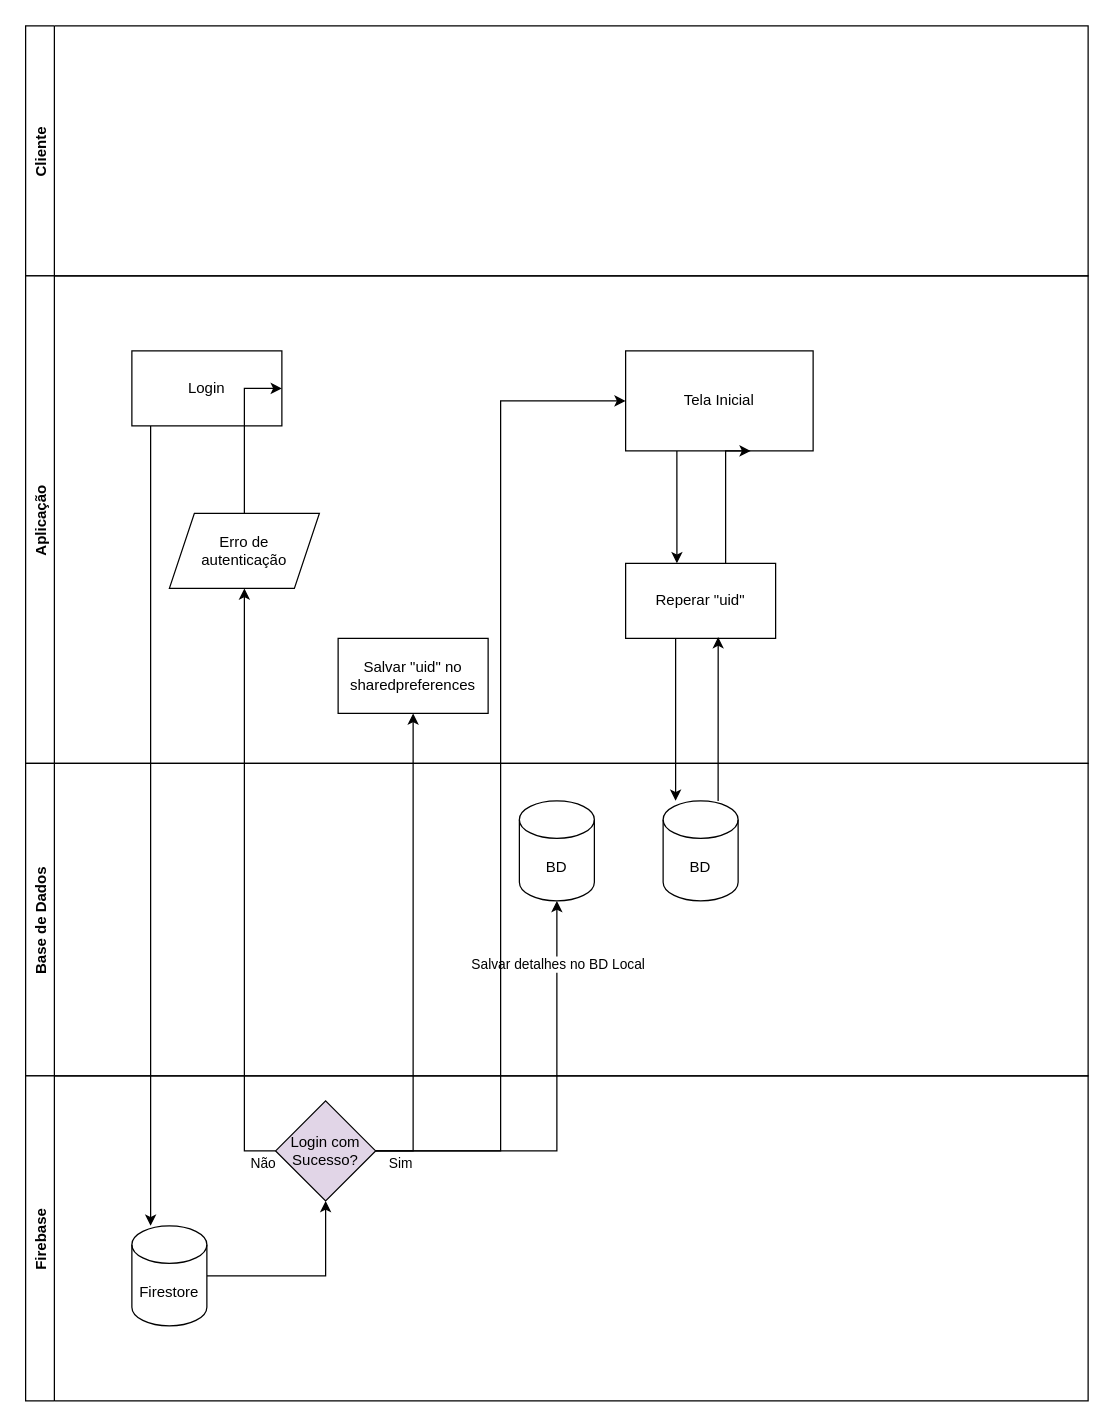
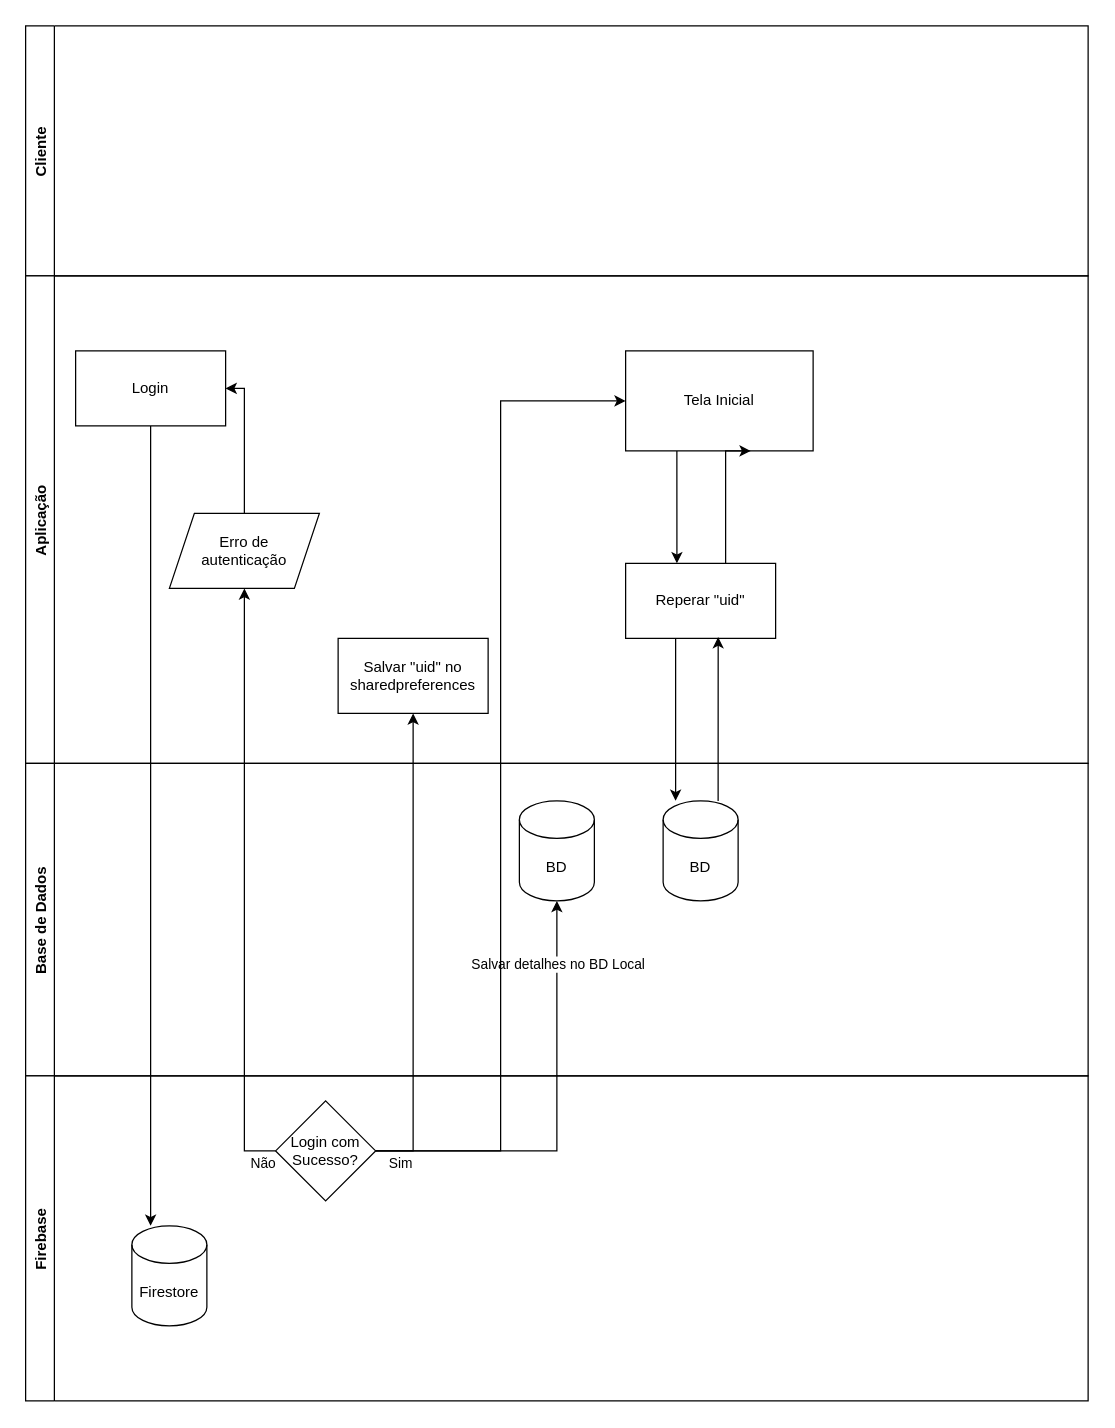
(207, 388) -> (151, 388)
(326, 1151) -> (326, 1151)
(299, 1276) -> none
